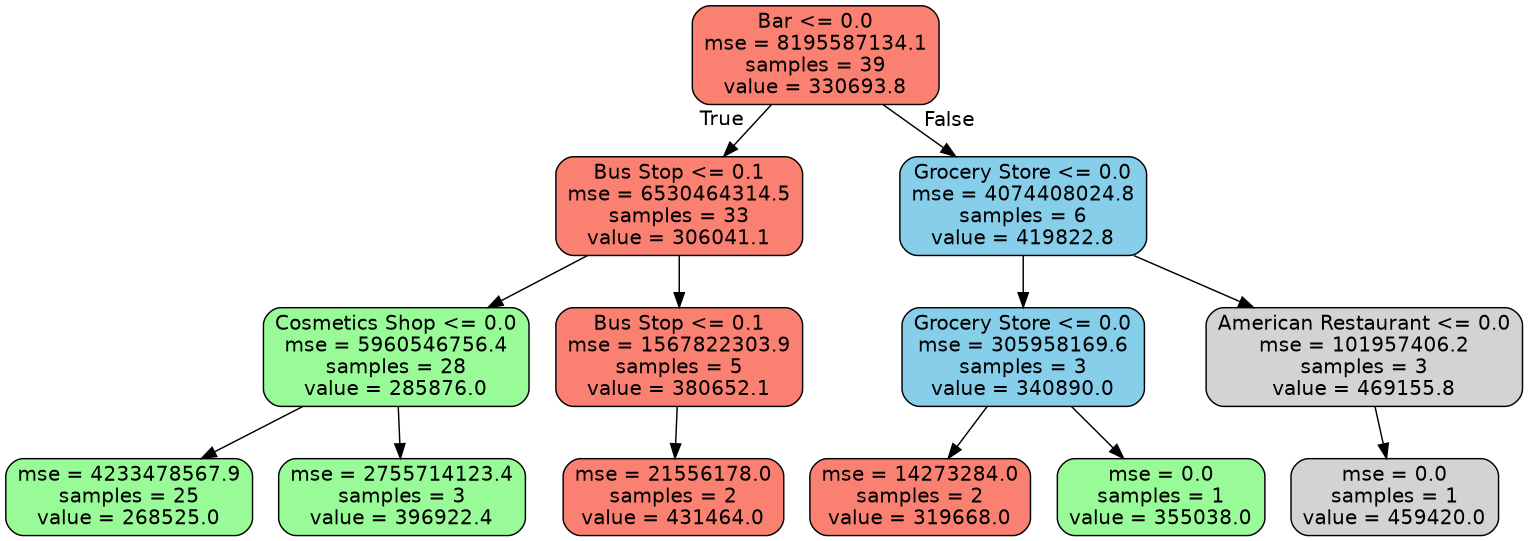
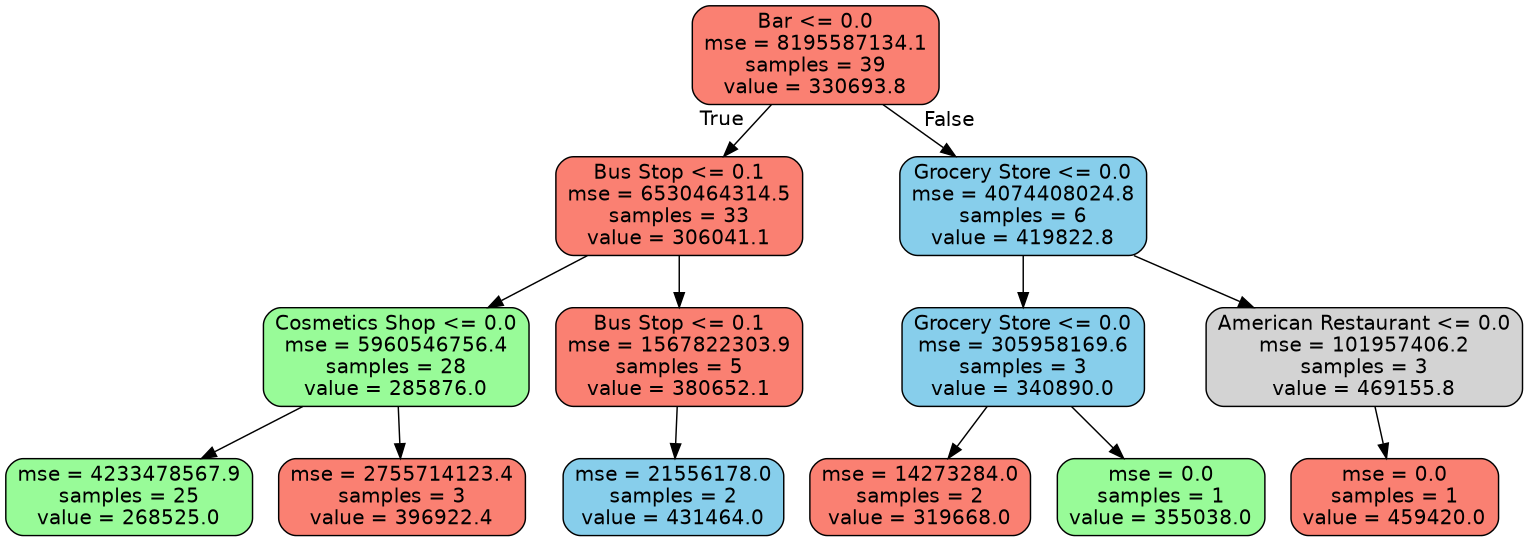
(402, 497) -> (402, 497)
(673, 497) -> (673, 497)
(1395, 497) -> (1395, 497)
